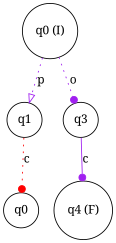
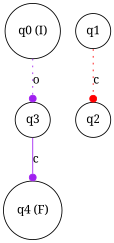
(37, 76) -> none
(21, 210) -> (93, 120)
